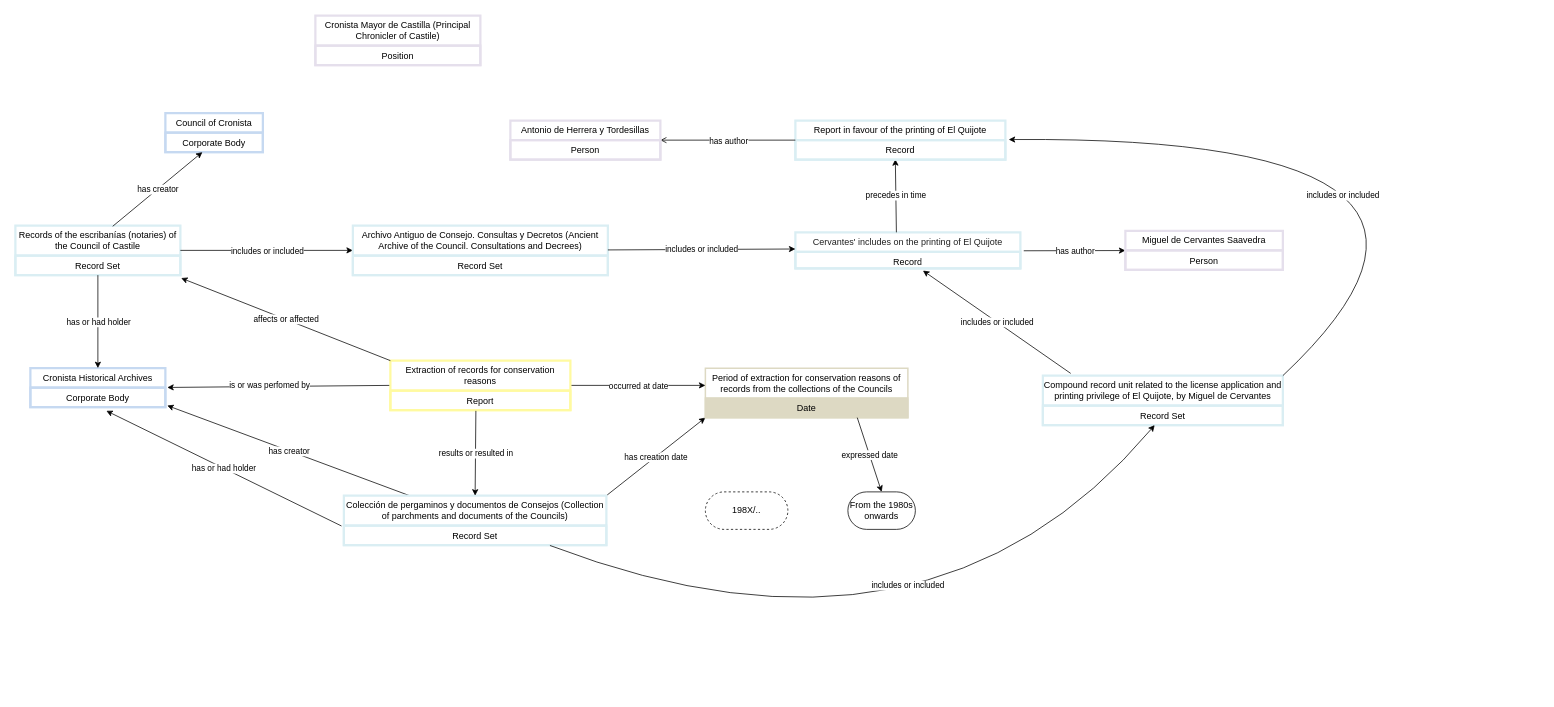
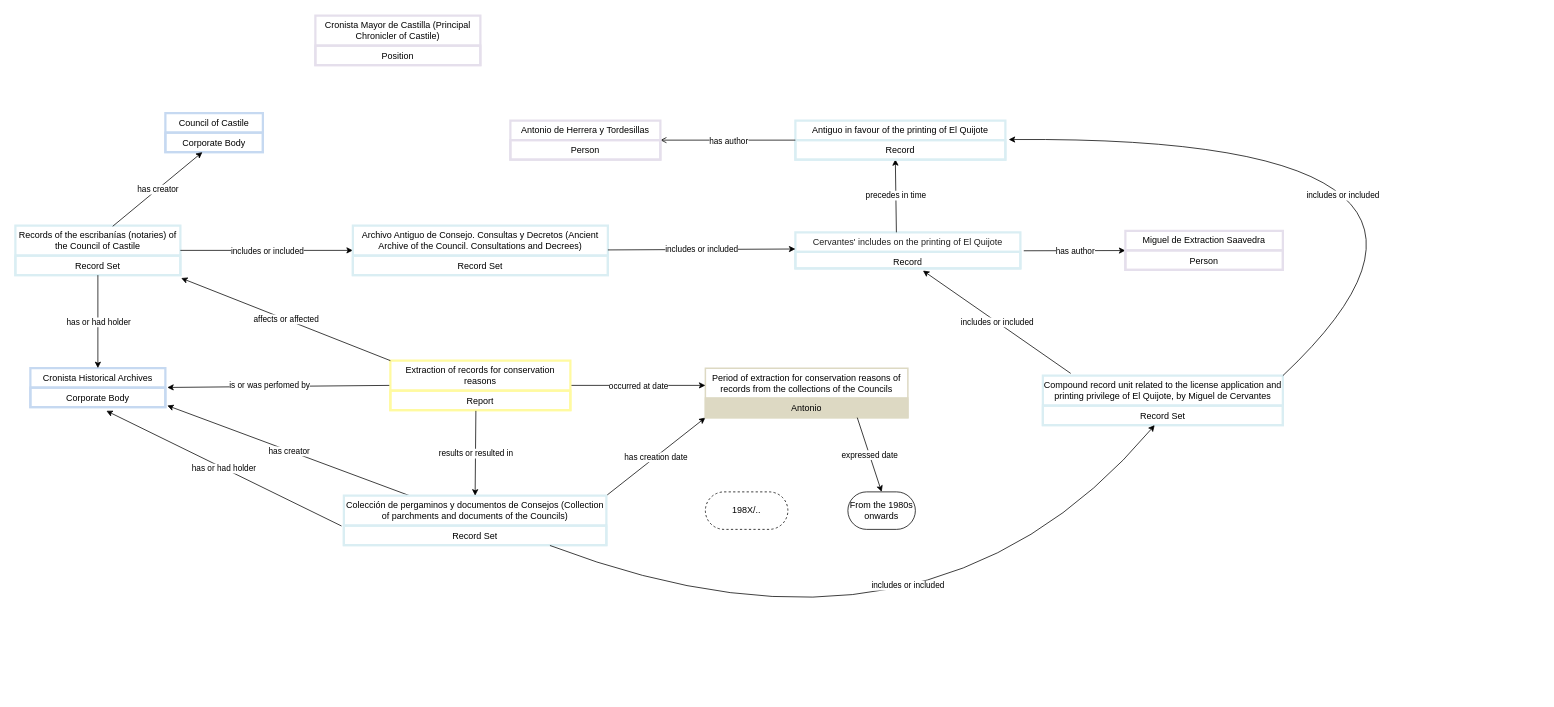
(214, 123) -> (214, 123)
(900, 130) -> (900, 130)
(1204, 240) -> (1204, 240)
(807, 409) -> (807, 409)
